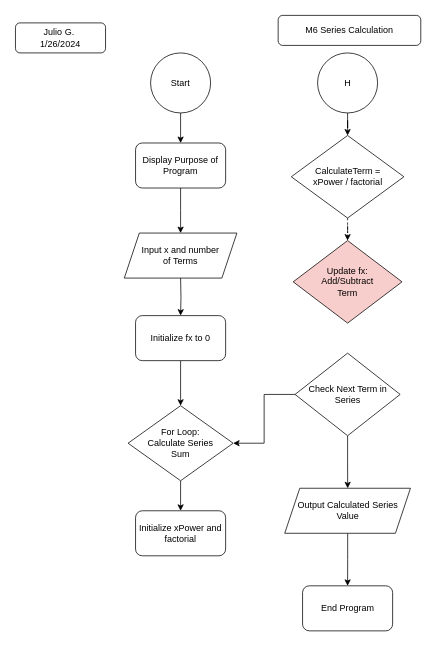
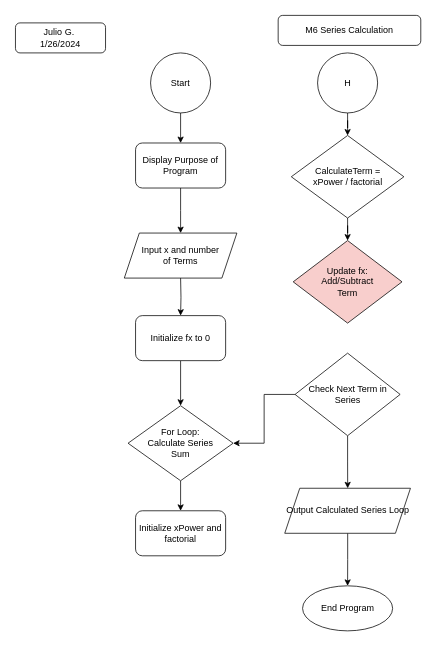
(347, 232) -> (347, 232)
(348, 510) -> (348, 510)
(347, 608) -> (347, 608)
